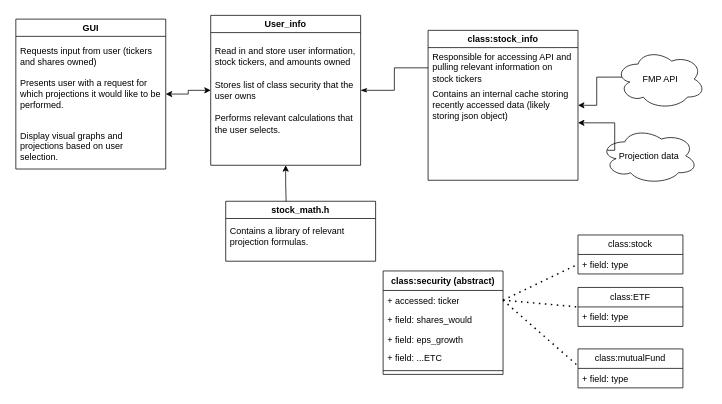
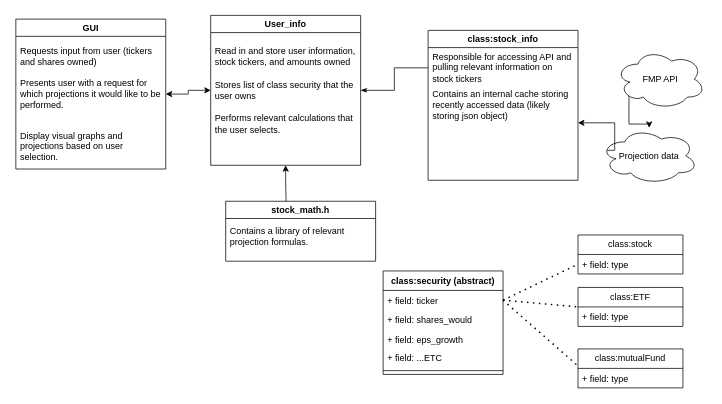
(597, 96) -> (629, 123)
(428, 301) -> (418, 301)
